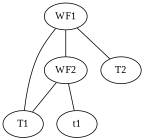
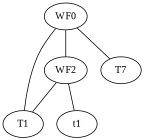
(66, 16) -> (66, 16)
(121, 70) -> (121, 70)
